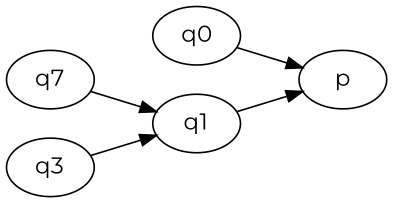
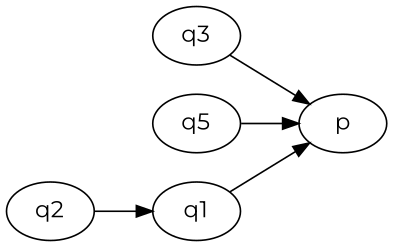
(197, 36) -> (197, 124)
(50, 80) -> (50, 211)
(116, 148) -> (263, 75)
